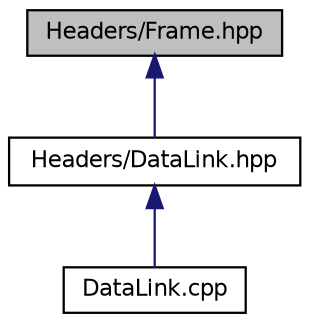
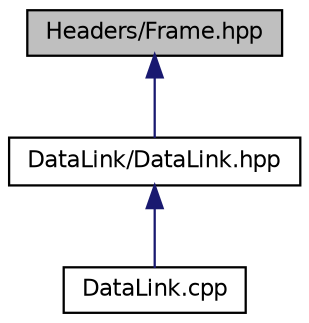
(155, 162) -> (155, 162)
